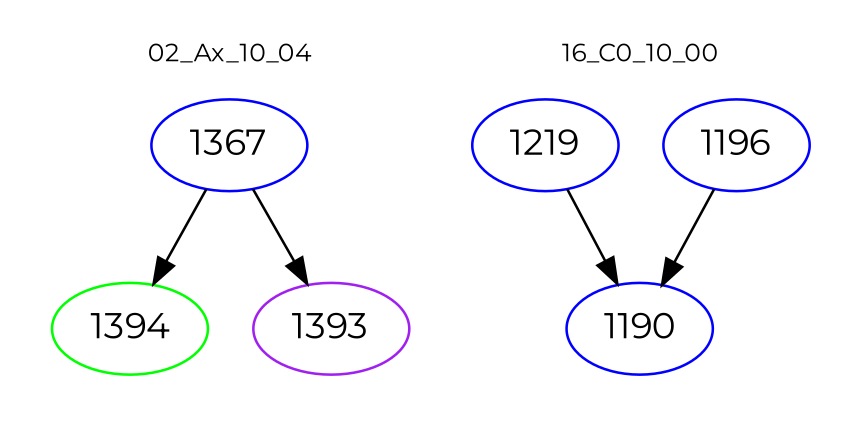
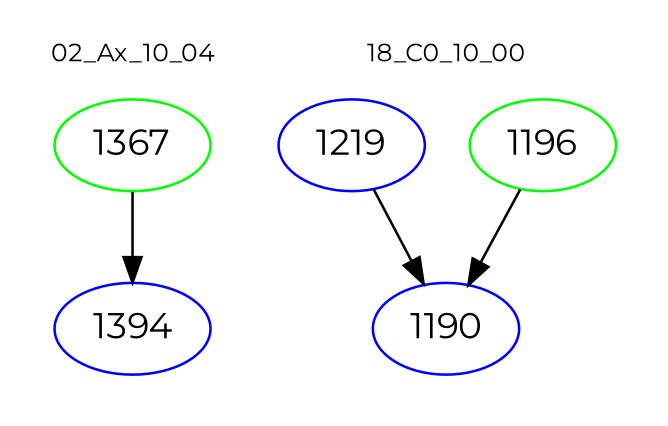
(641, 55) -> (447, 55)
(229, 145) -> (133, 145)
(737, 145) -> (543, 145)
(130, 329) -> (133, 329)
(331, 329) -> none
